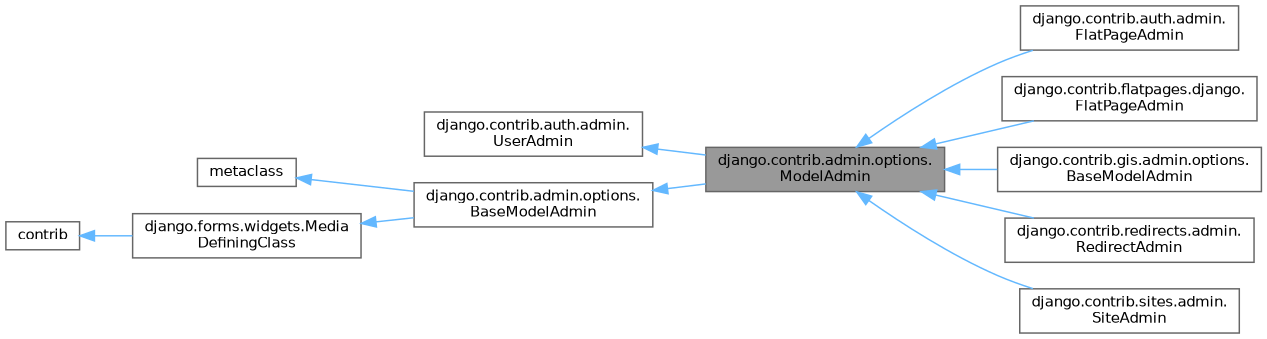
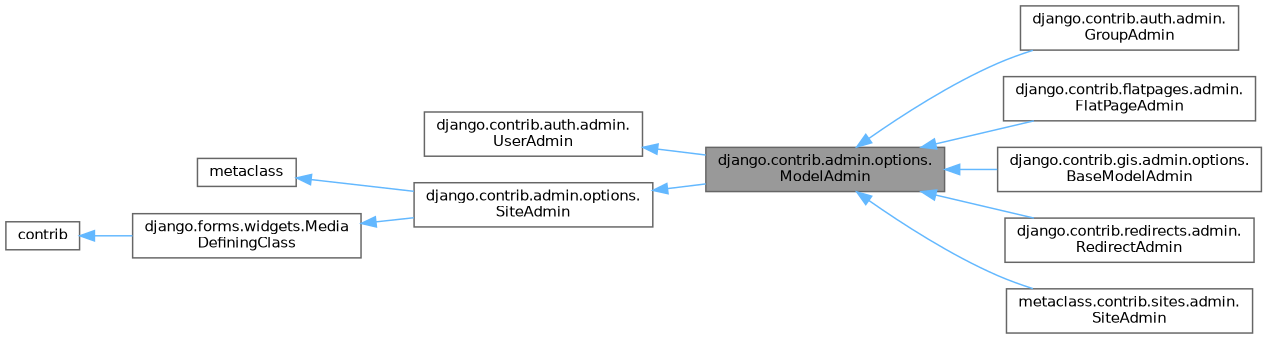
(1130, 28) -> (1130, 28)
(1130, 99) -> (1130, 99)
(533, 205) -> (533, 205)
(1130, 311) -> (1130, 311)
